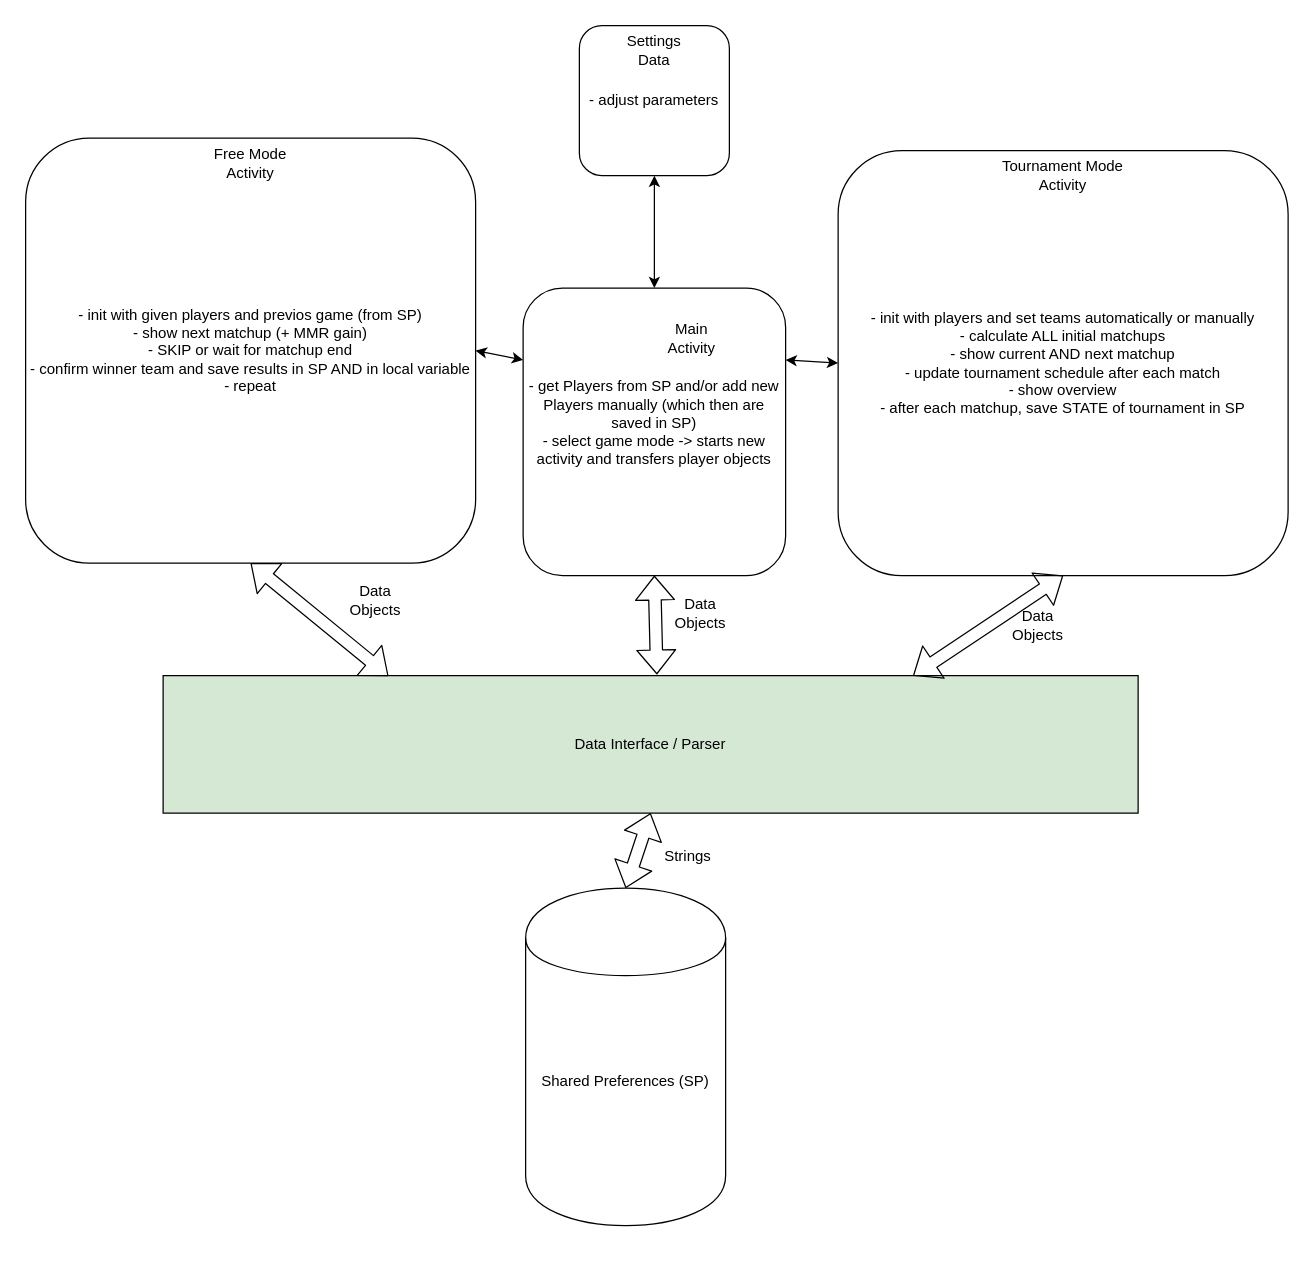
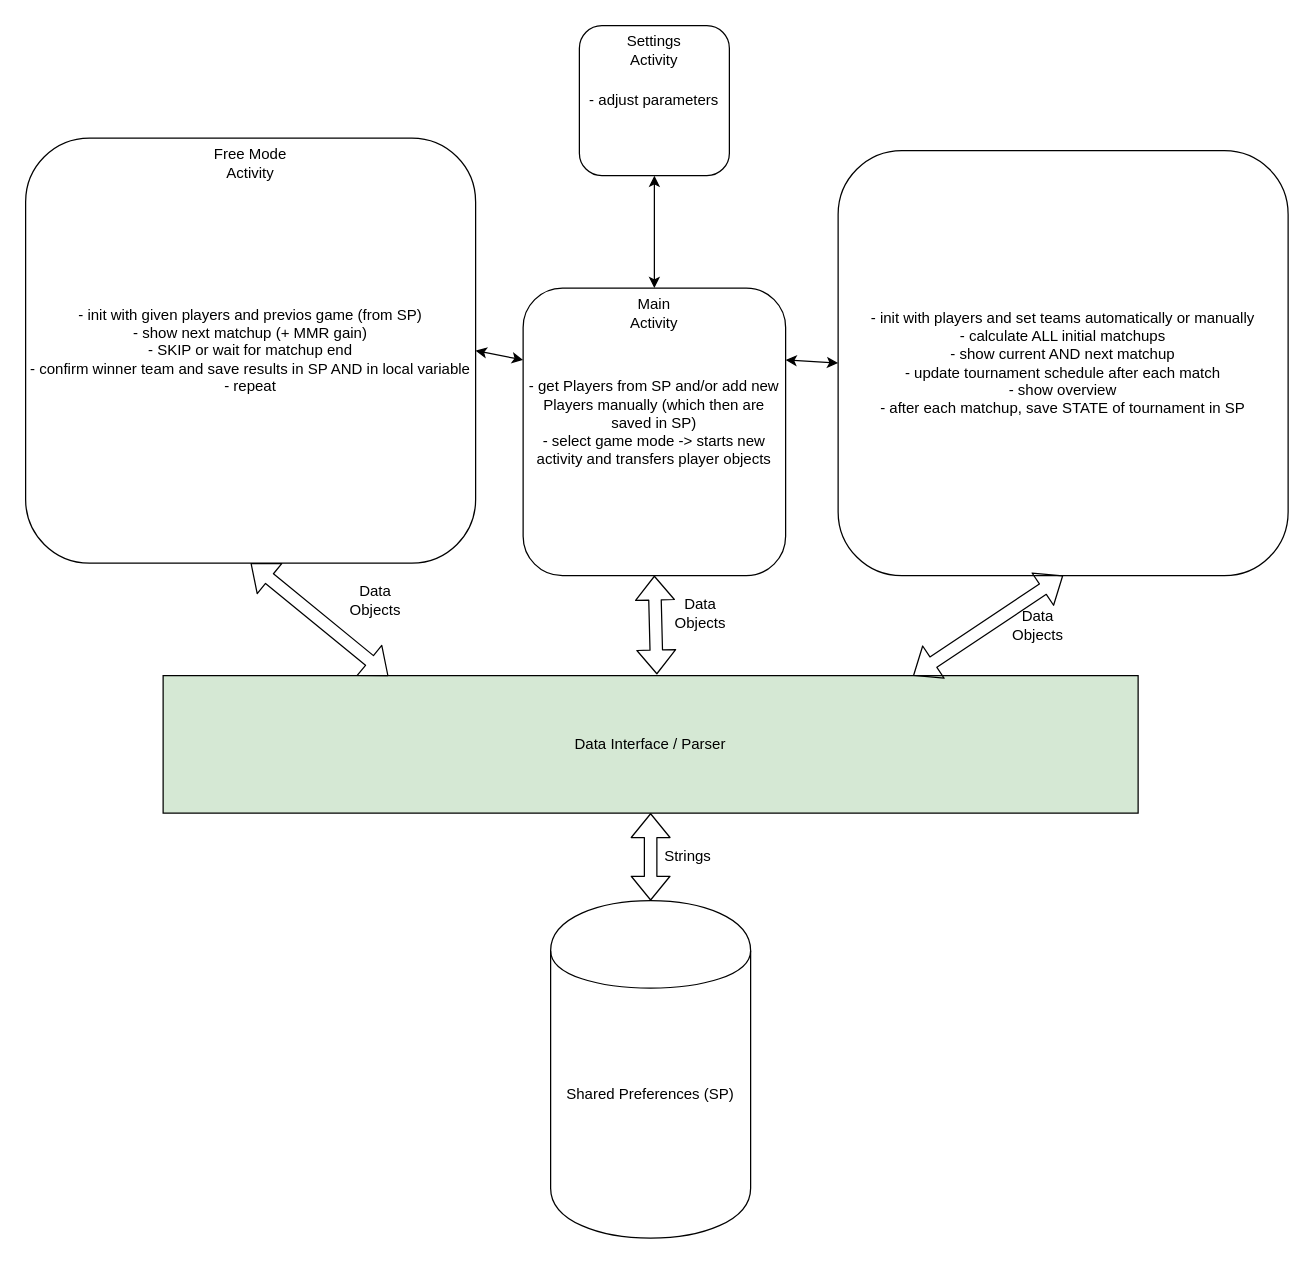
(654, 51) -> (654, 51)
(1063, 176) -> none
(692, 338) -> (654, 313)
(626, 1057) -> (651, 1069)
